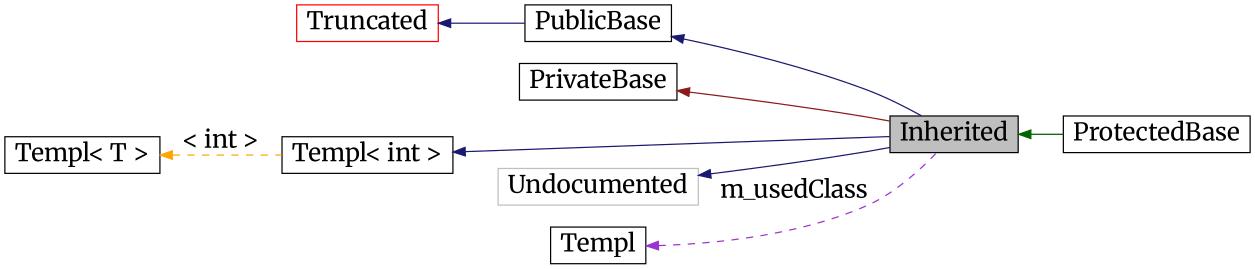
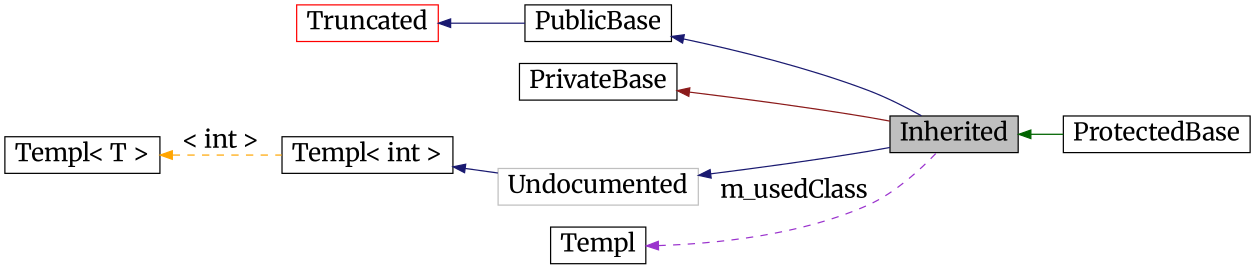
(678, 144) -> (482, 171)
